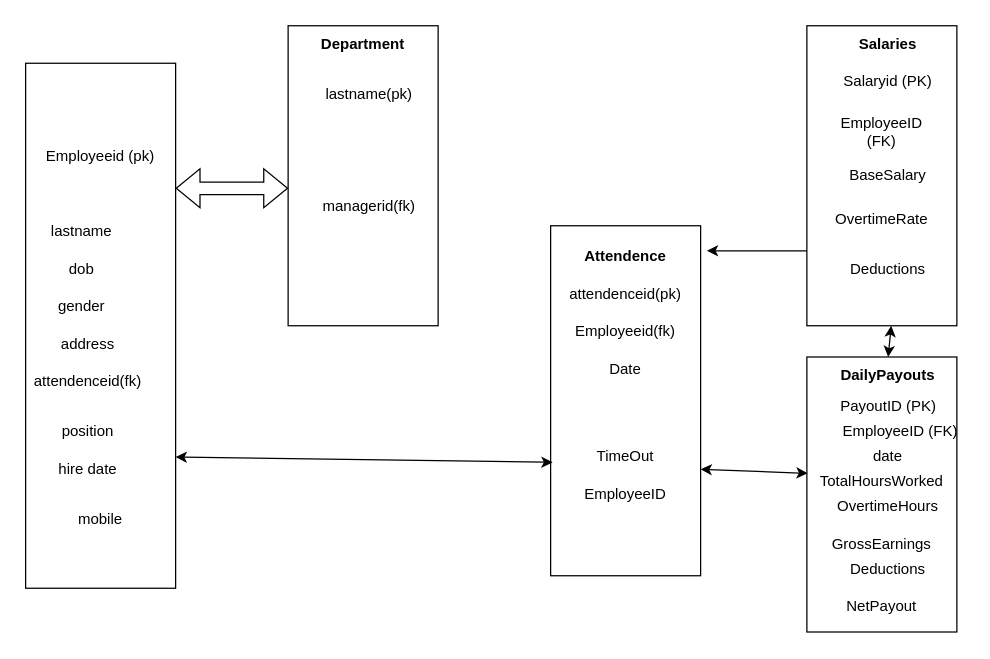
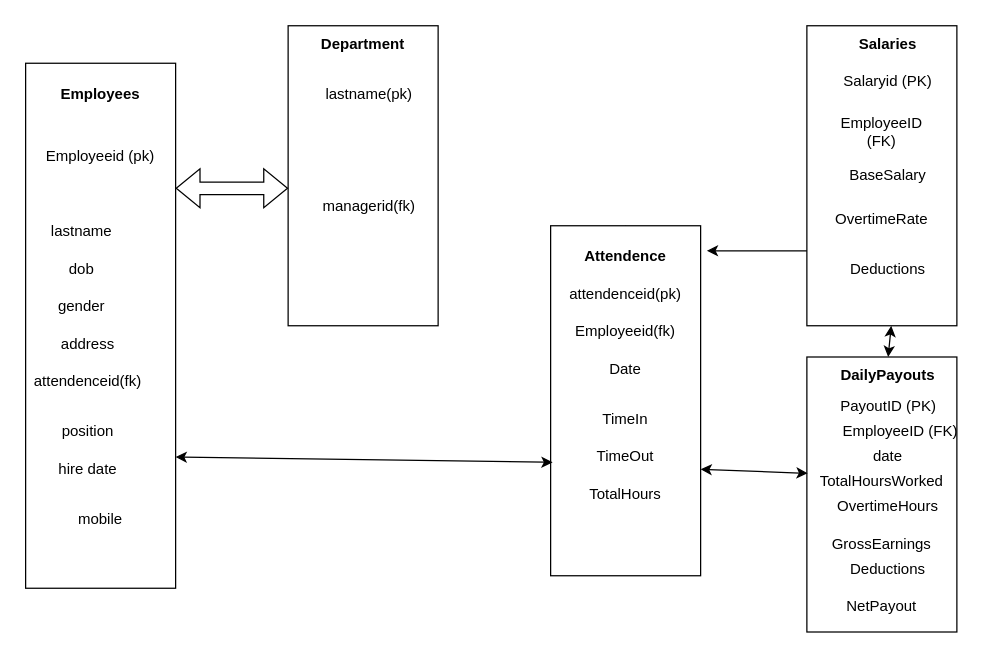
none -> (101, 94)
none -> (626, 419)
(626, 494) -> (626, 494)
